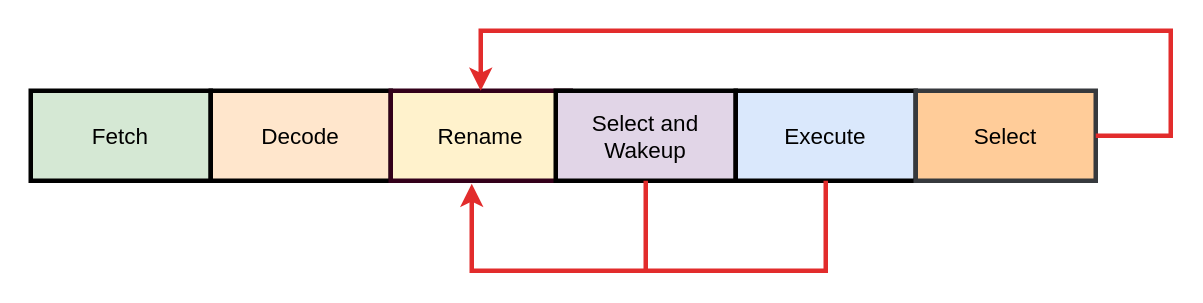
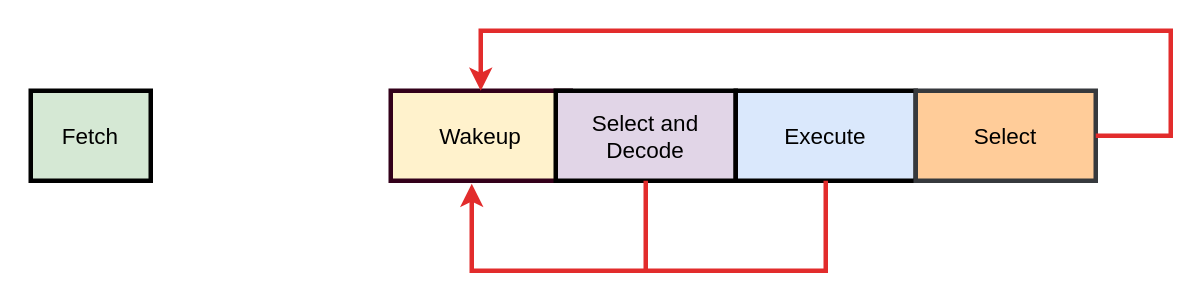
(121, 136) -> (91, 136)
(301, 136) -> none
(481, 136) -> (481, 136)
(646, 136) -> (646, 136)
